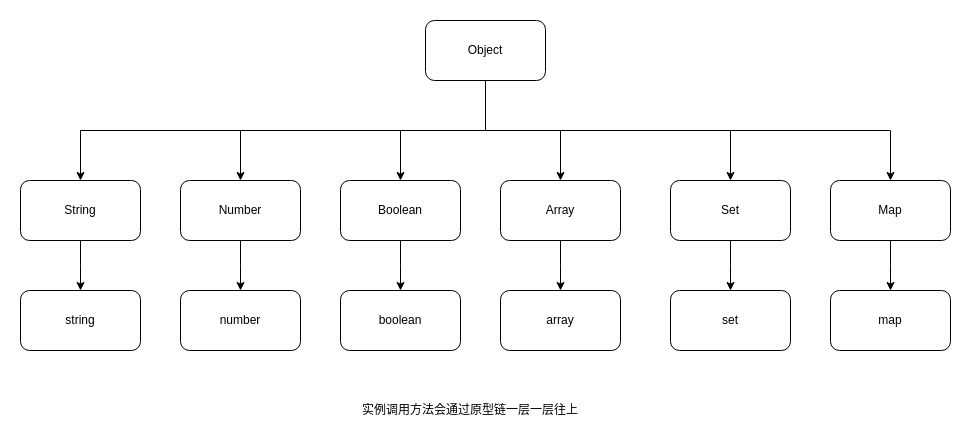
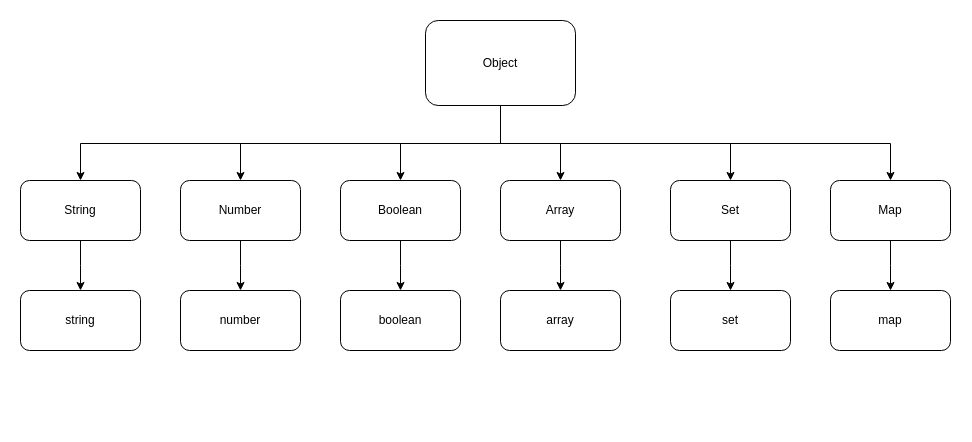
(486, 51) -> (501, 63)
(471, 411) -> none
